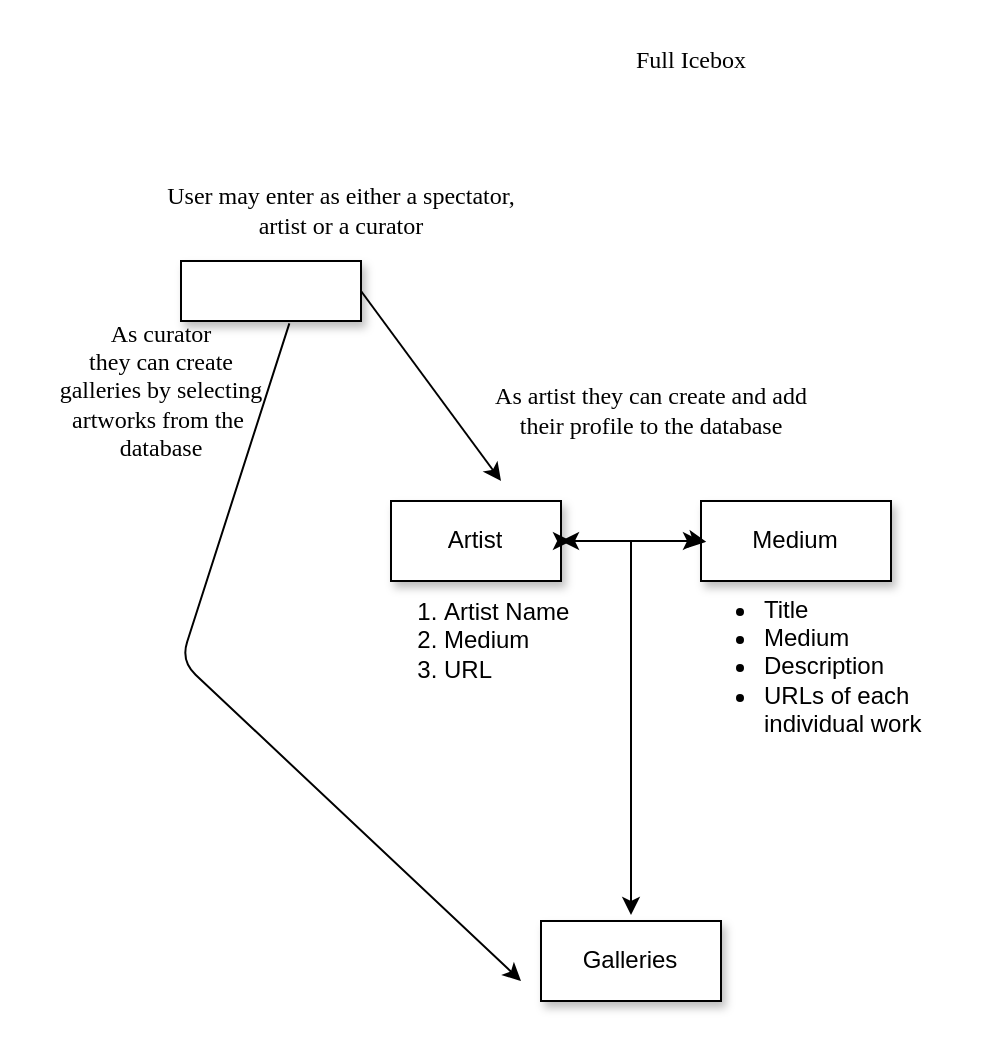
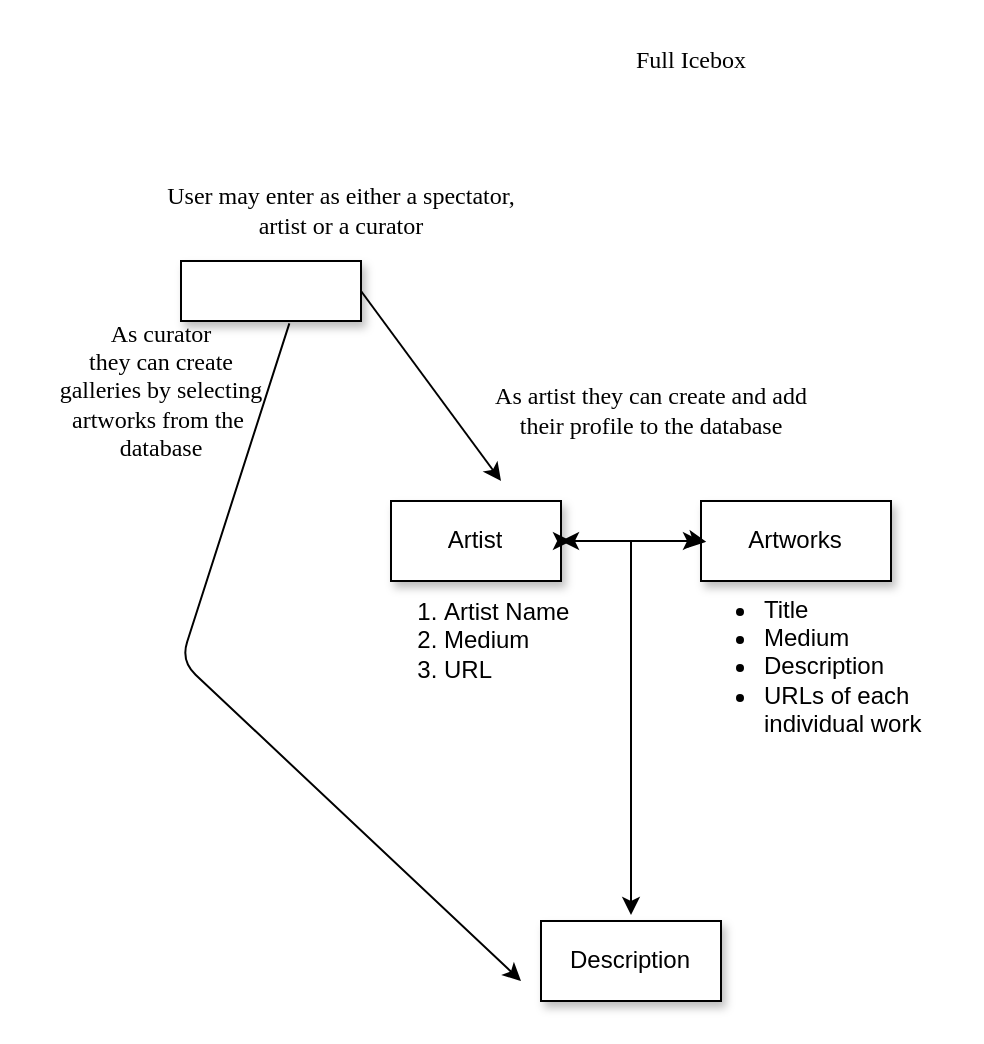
(796, 541) -> (796, 541)
(631, 961) -> (631, 961)
